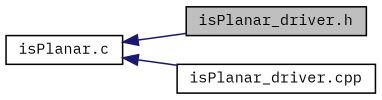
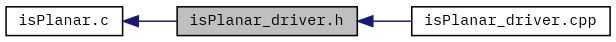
(158, 63) -> (392, 21)
